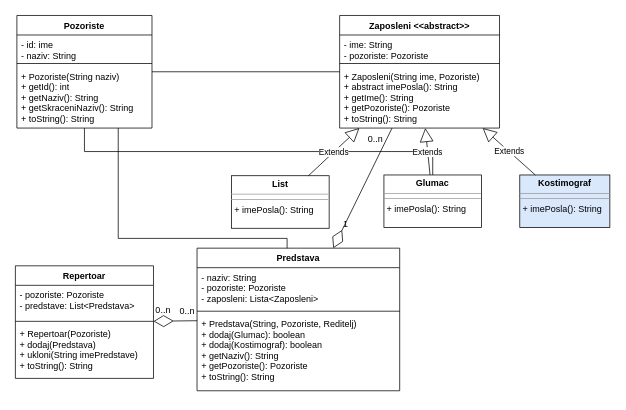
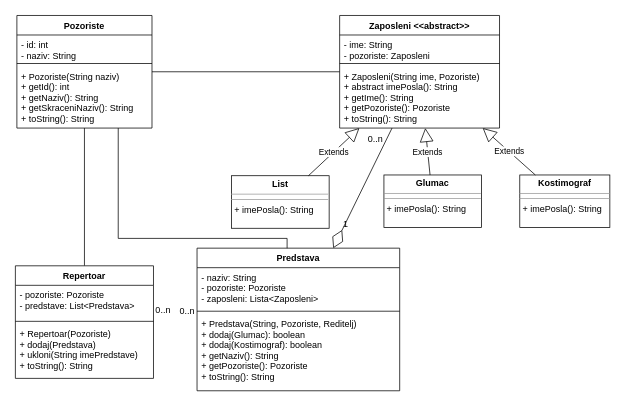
(38, 45) -> (38, 45)
(370, 45) -> (370, 45)
(201, 151) -> (84, 207)
(564, 201) -> (564, 201)
(183, 321) -> none
